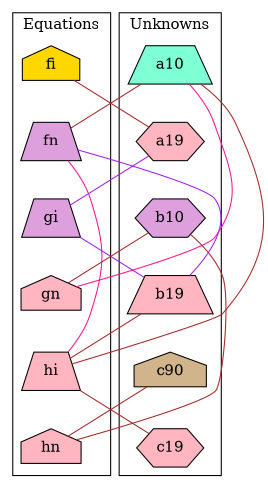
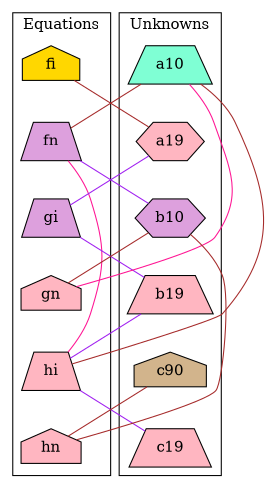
(189, 185) -> (104, 176)
(104, 337) -> (104, 337)
(104, 406) -> (103, 405)
(170, 448) -> (170, 448)
